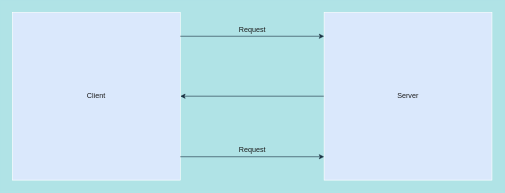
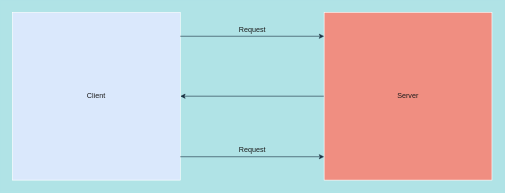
(408, 96) -> (408, 96)
